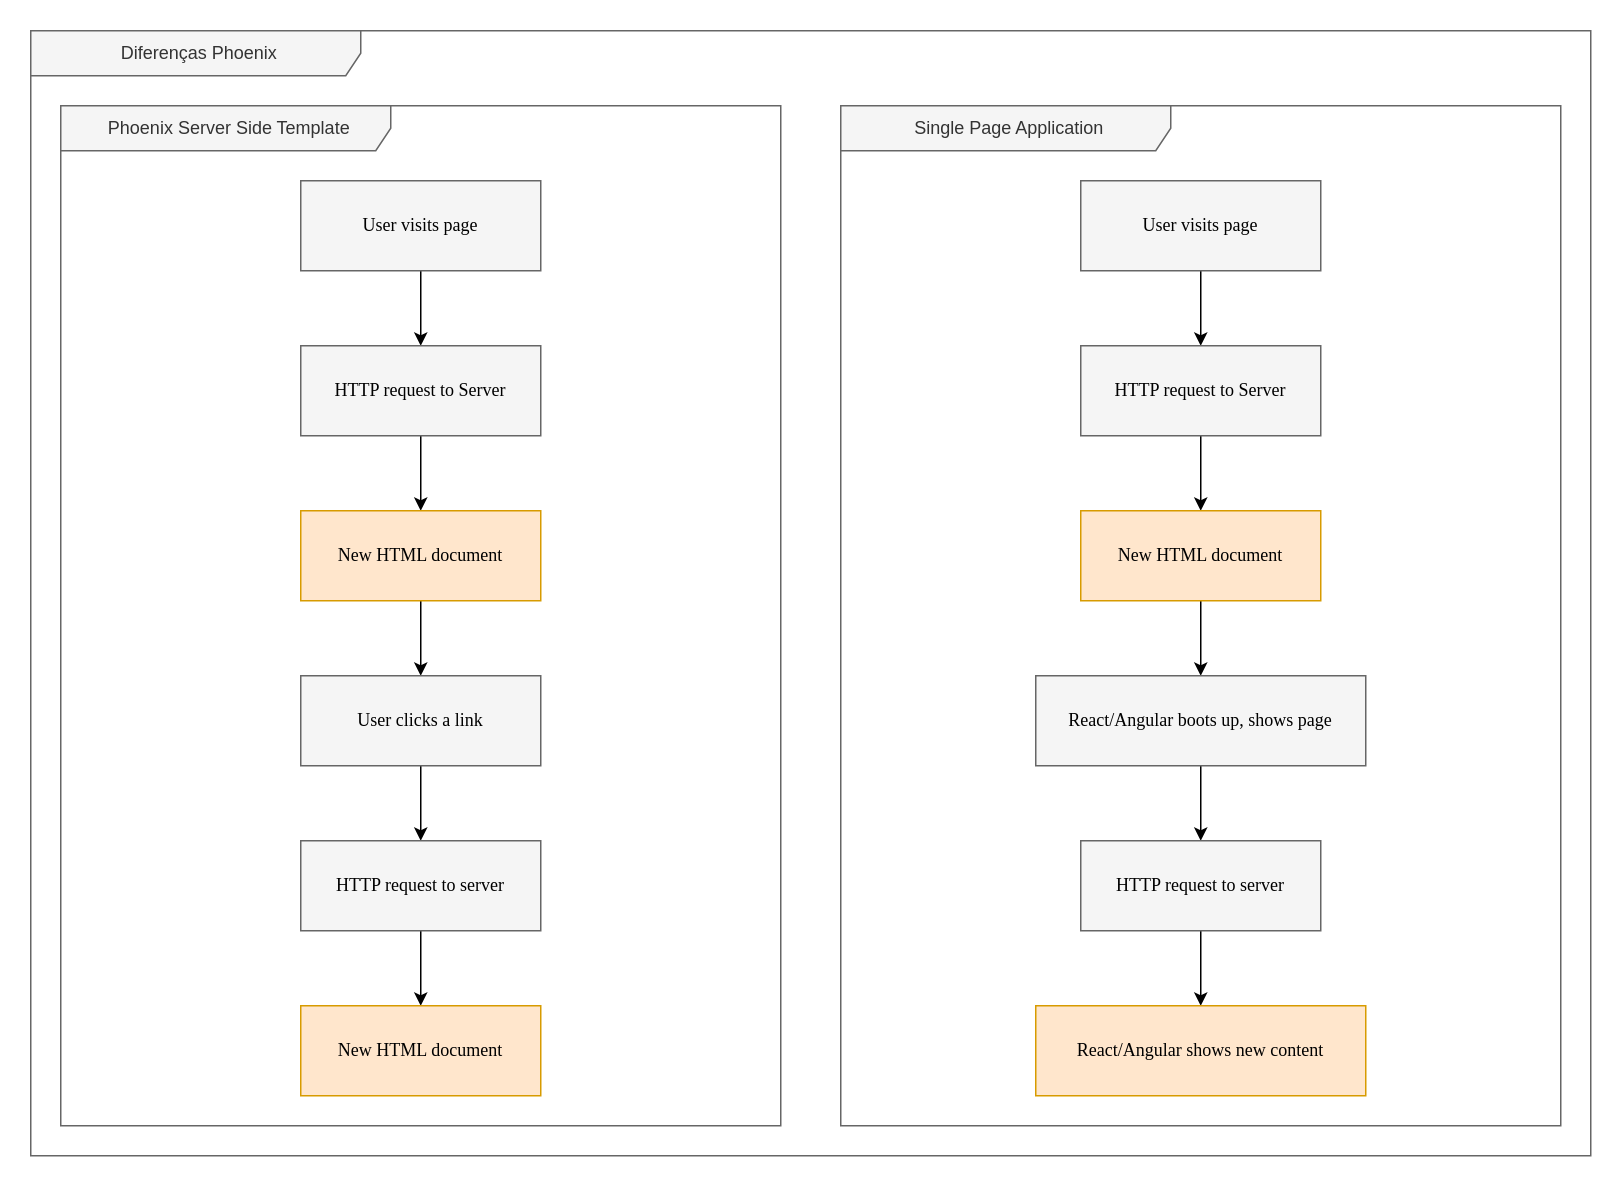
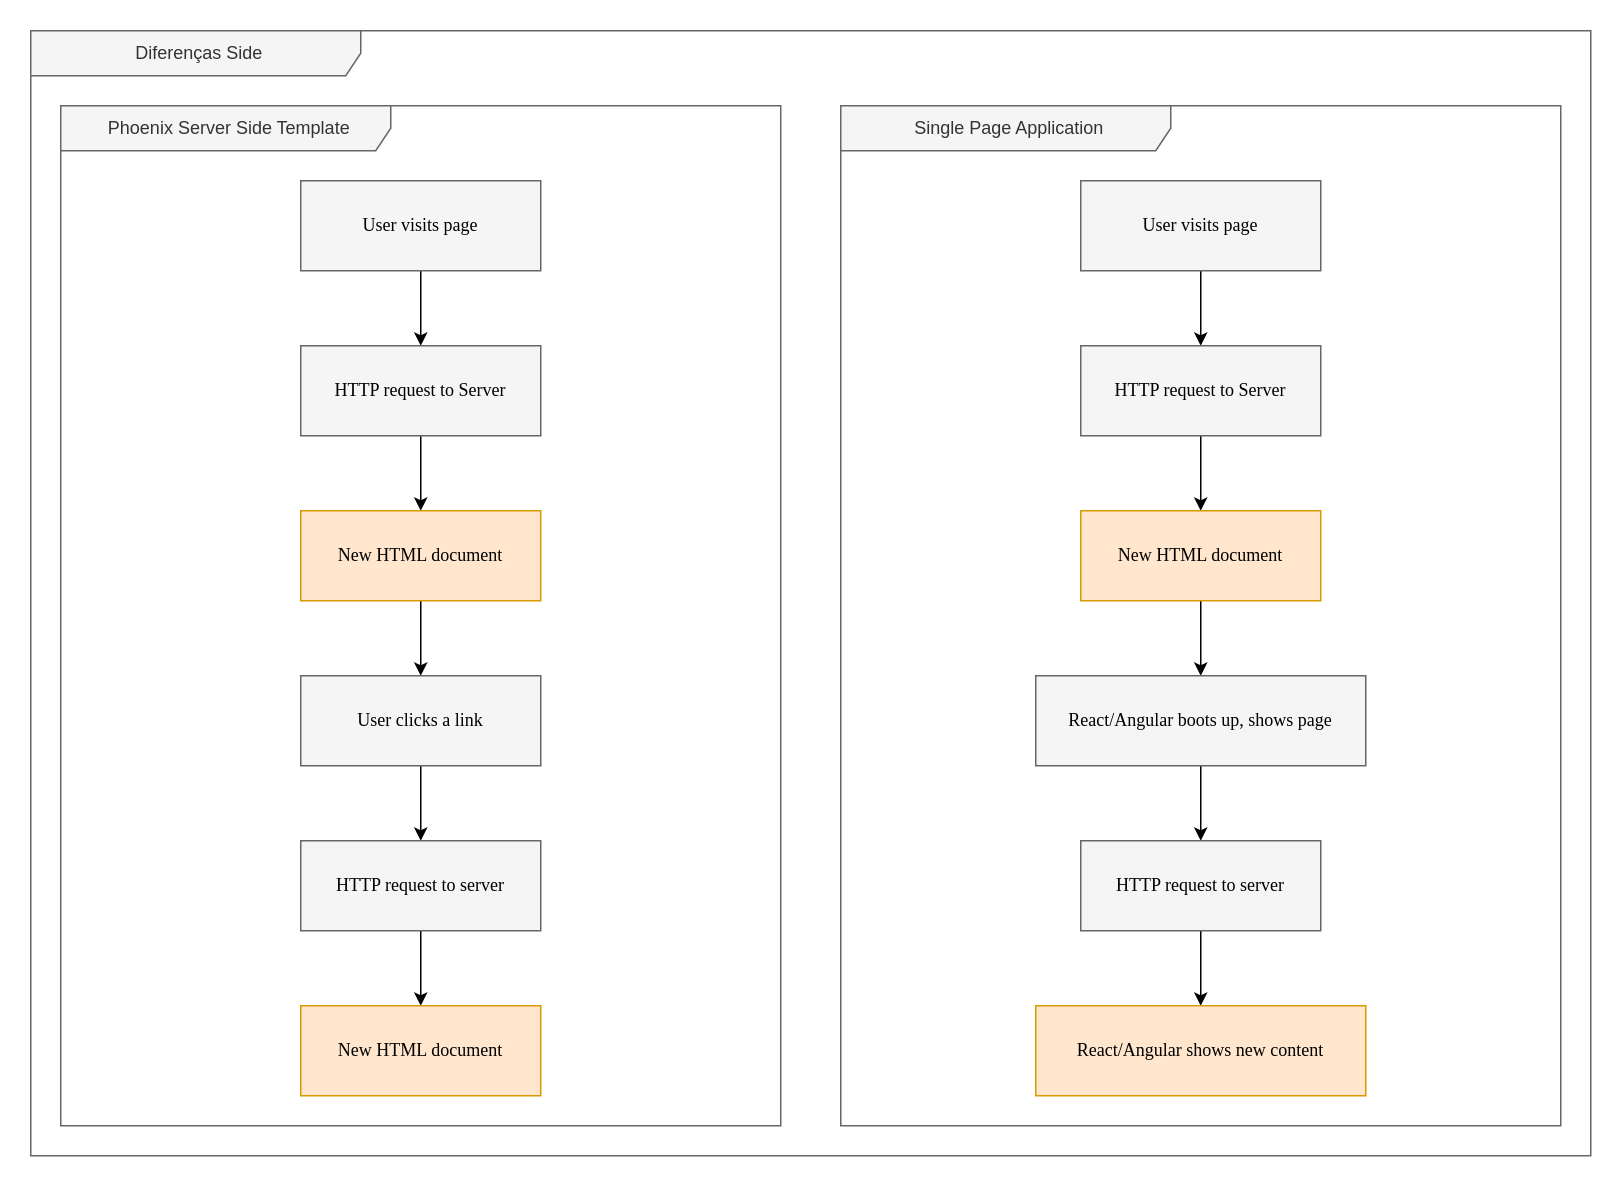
(200, 53) -> (200, 53)
